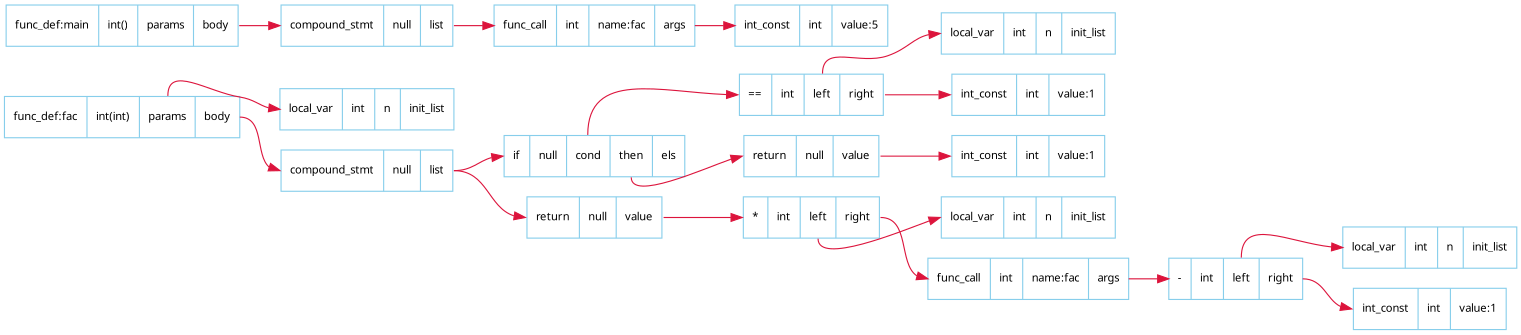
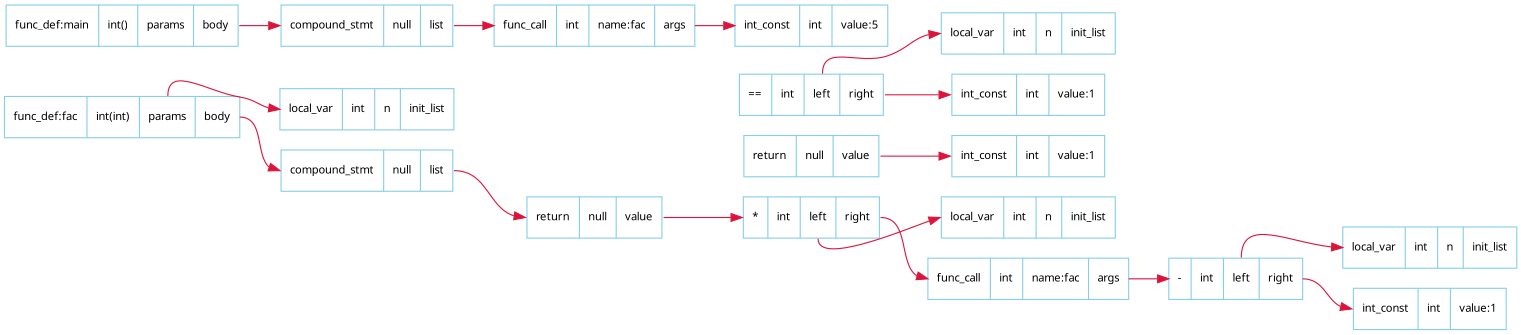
(594, 156) -> none
